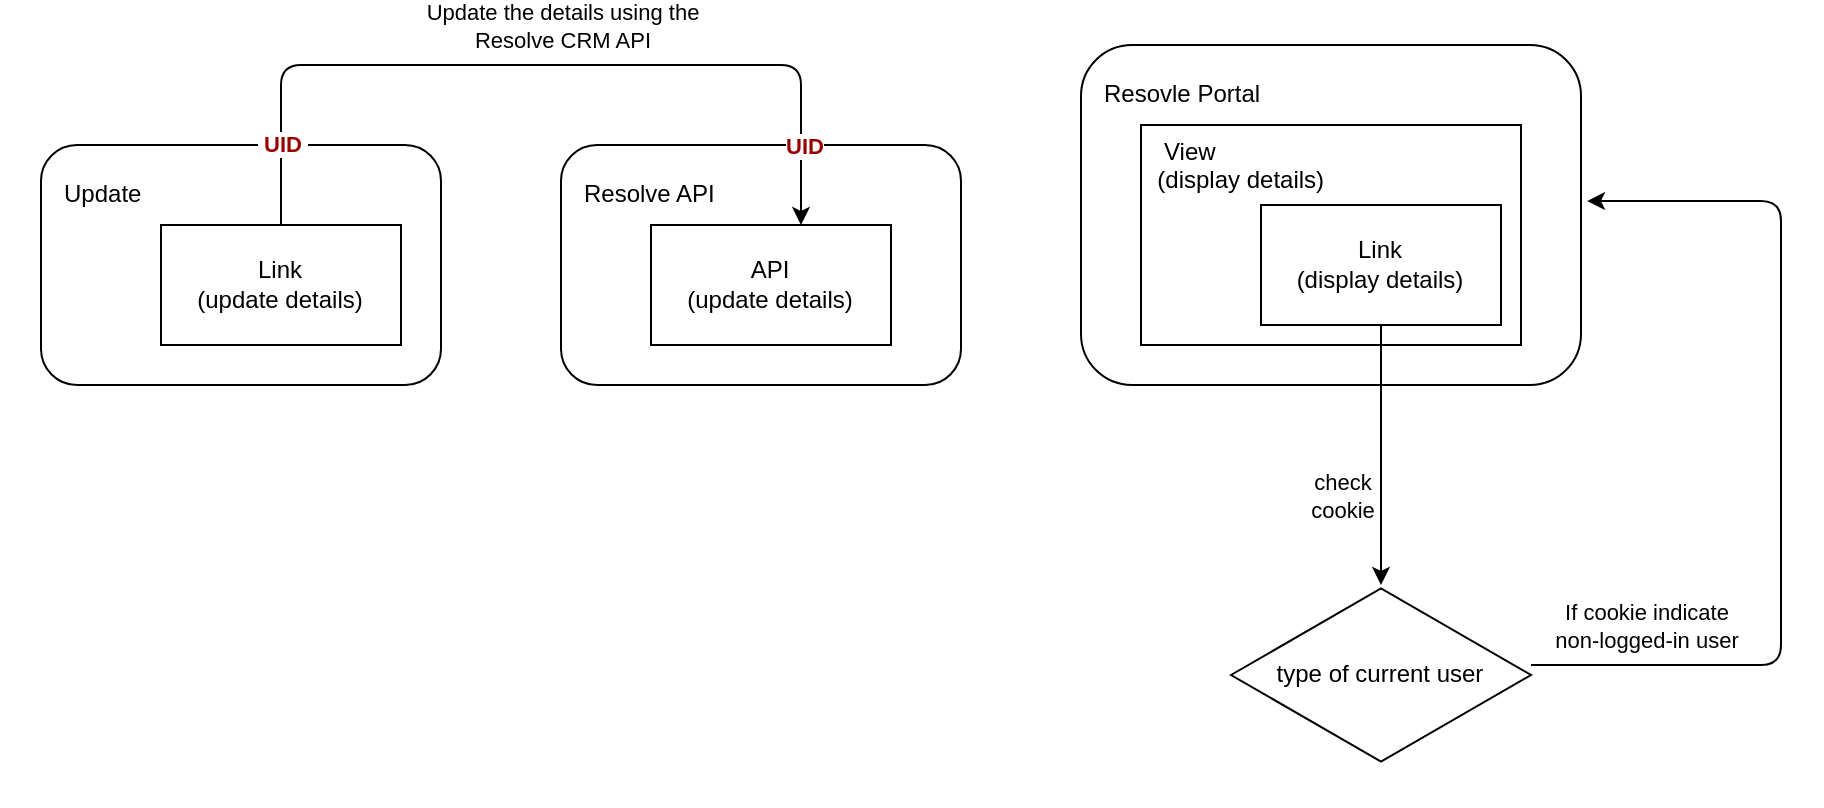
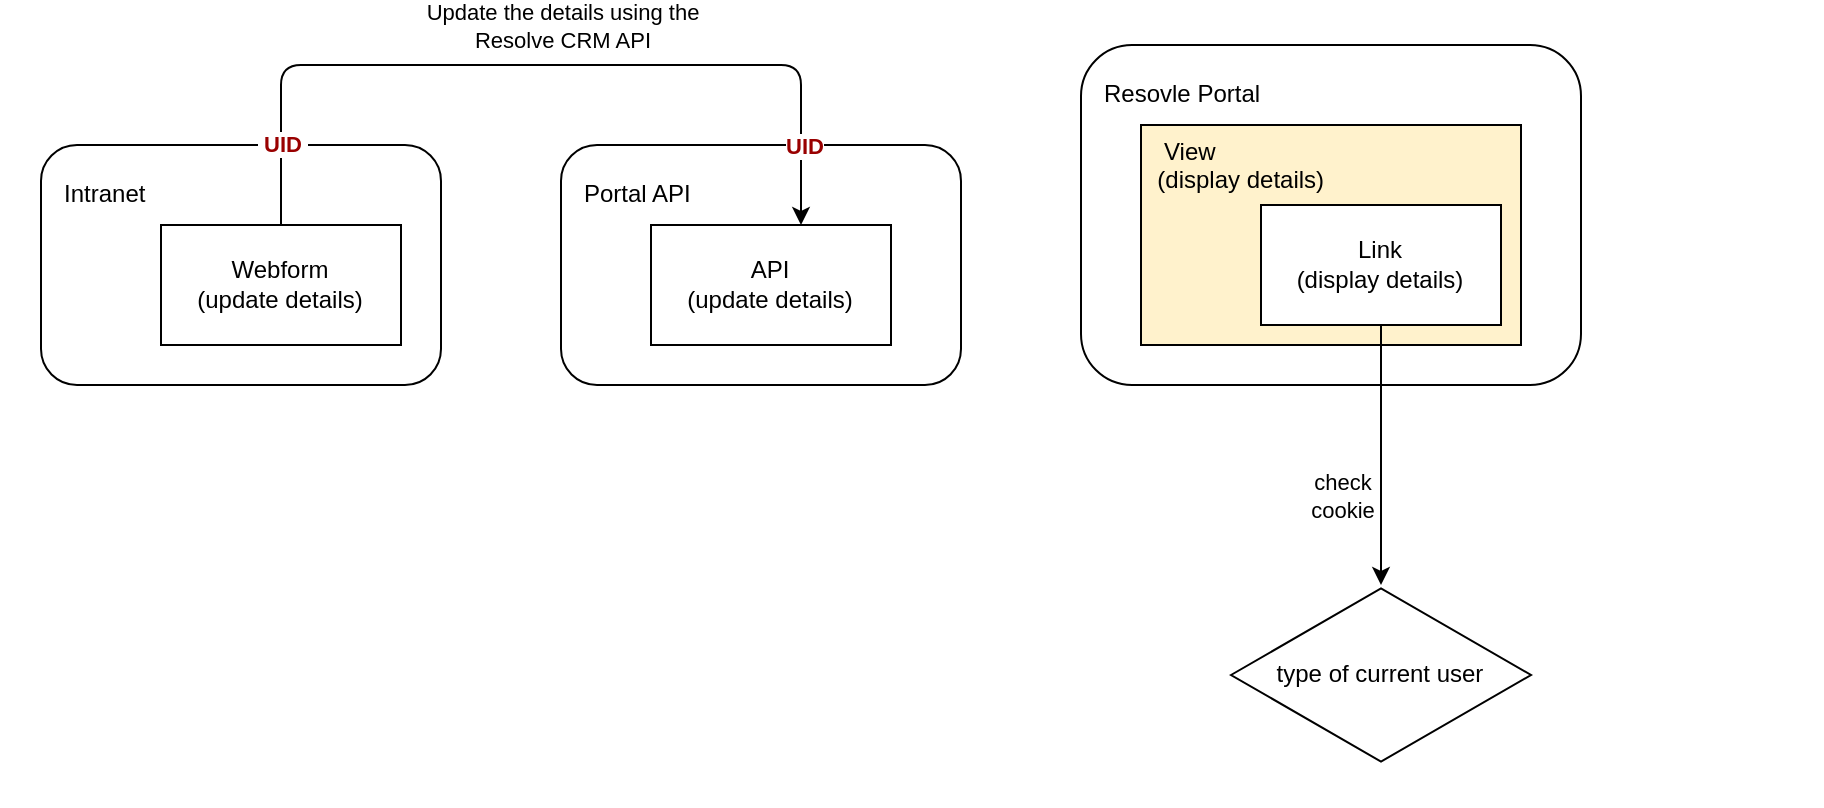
(1244, 168) -> (1244, 168)
(85, 173) -> (99, 173)
(633, 173) -> (626, 173)
(281, 285) -> (281, 285)
(1781, 468) -> none
